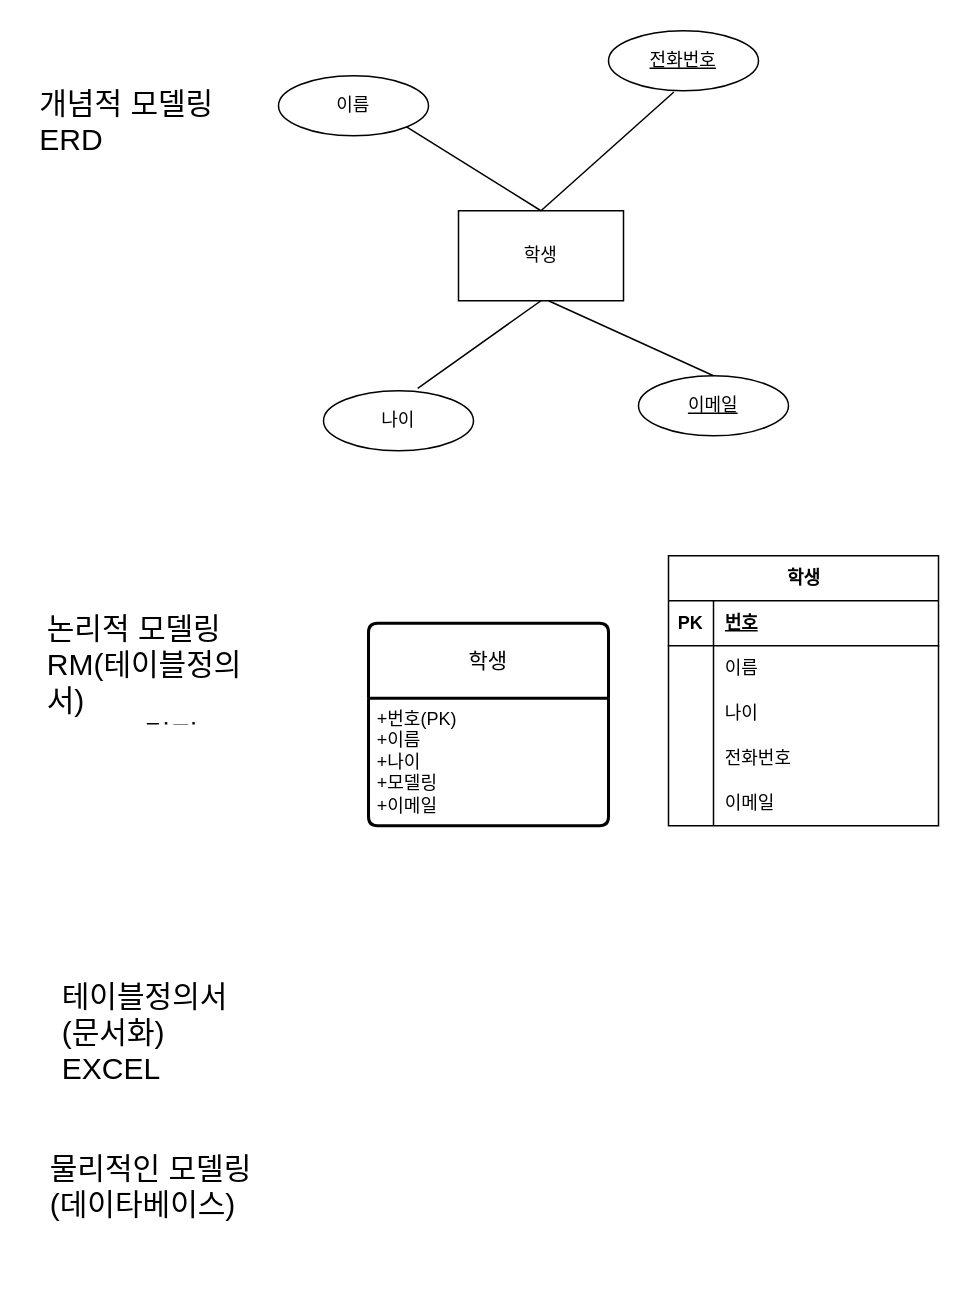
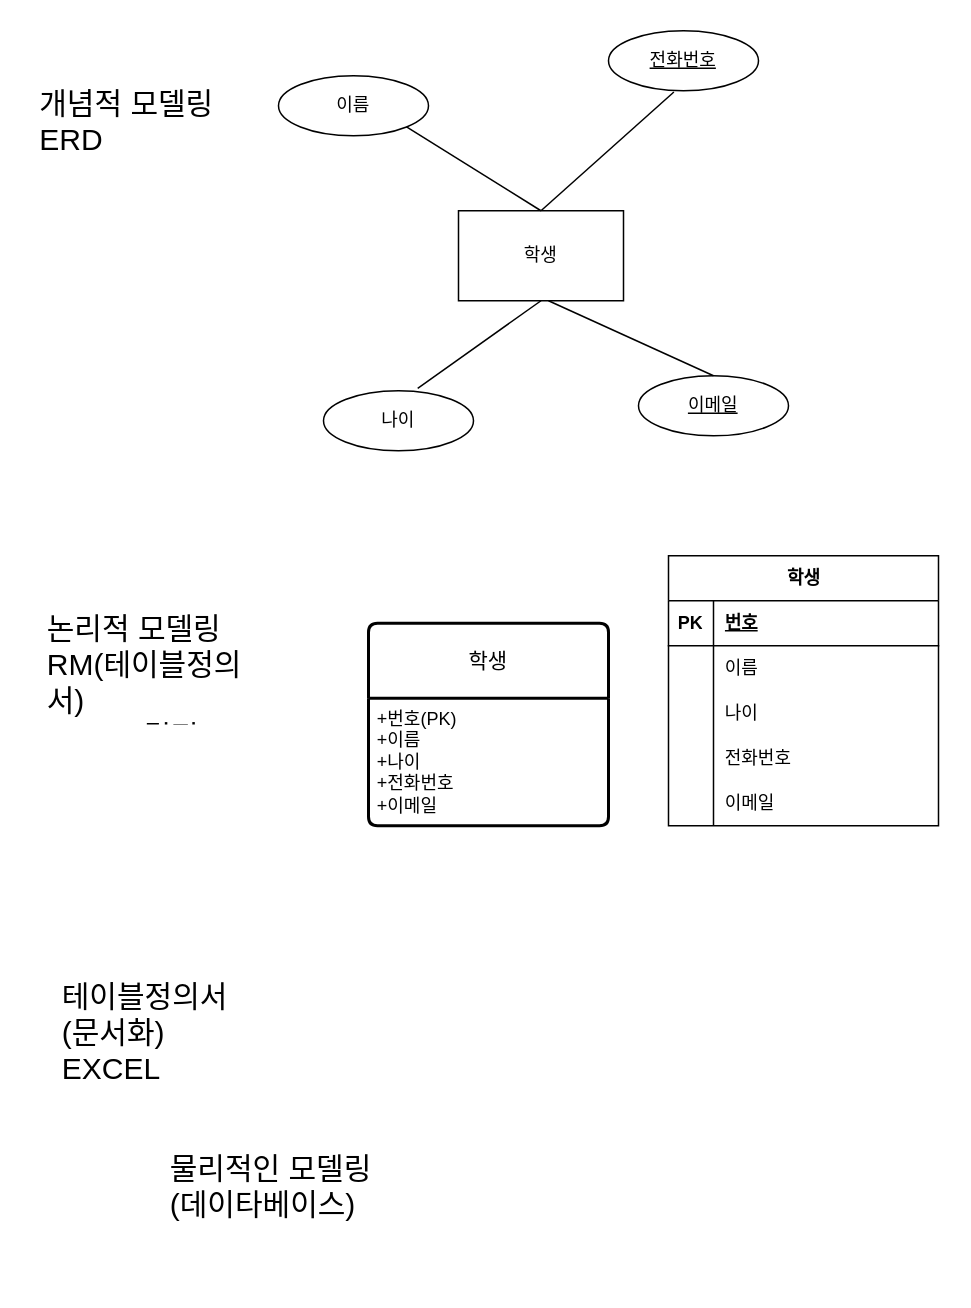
(420, 763) -> (420, 763)
(176, 1208) -> (296, 1208)
